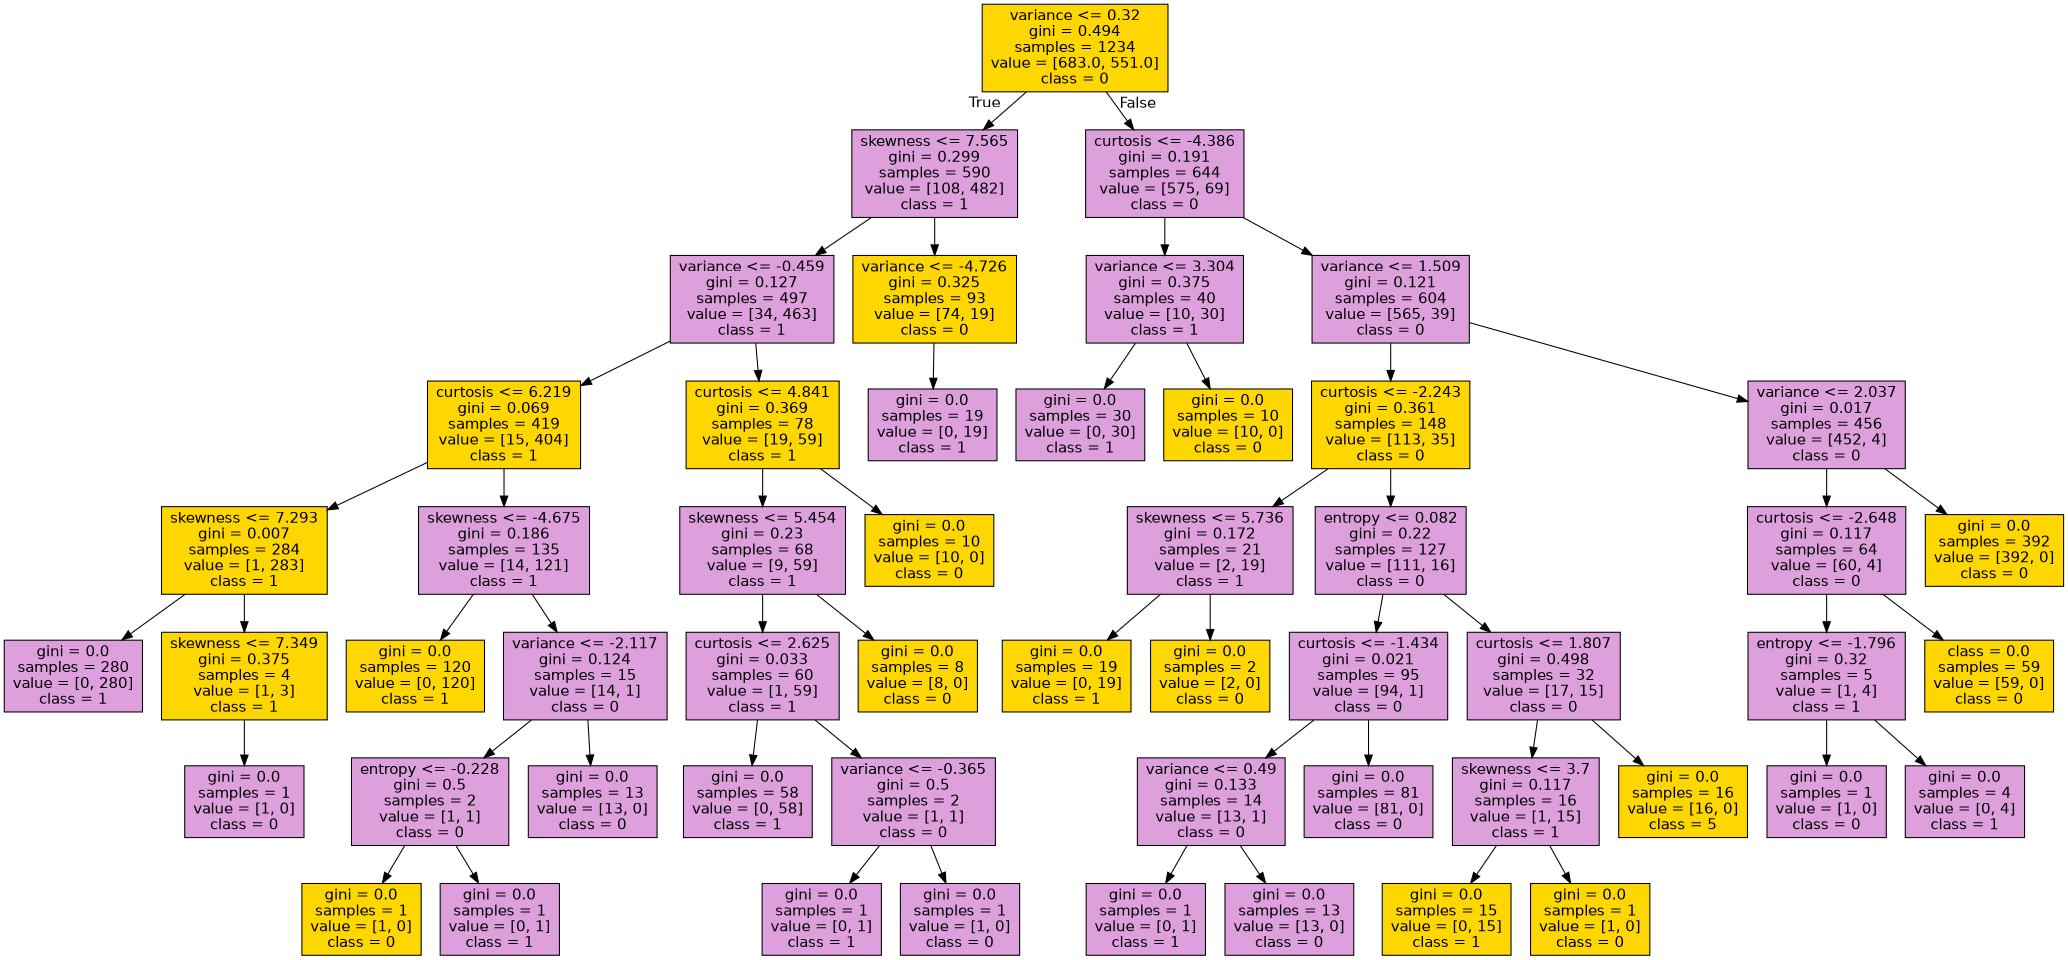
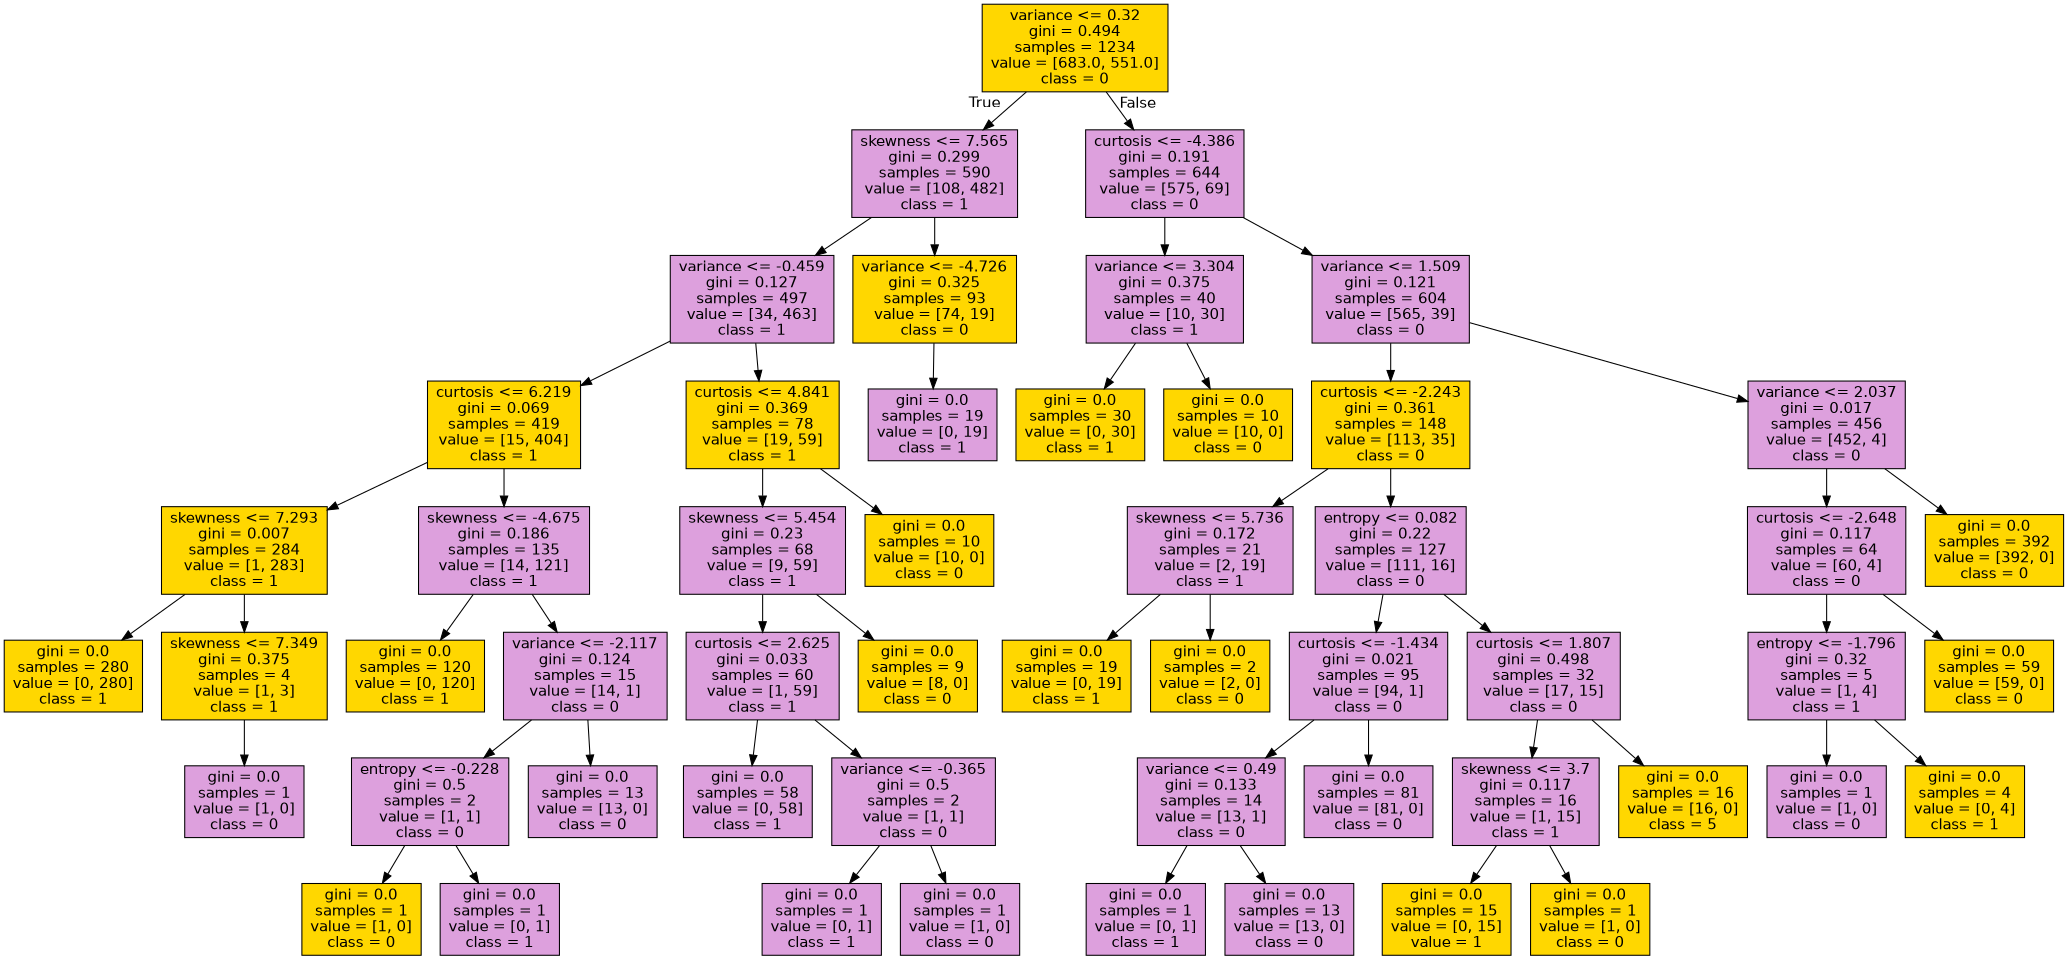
(1080, 425) -> (1080, 425)
(73, 676) -> (73, 676)
(918, 676) -> (918, 676)
(1989, 676) -> (1989, 676)
(1965, 802) -> (1965, 802)
(1447, 919) -> (1447, 919)
